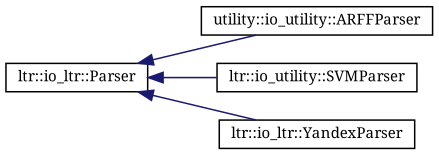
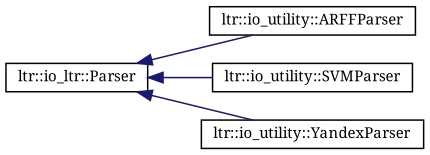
(317, 21) -> (313, 21)
(317, 134) -> (313, 134)
